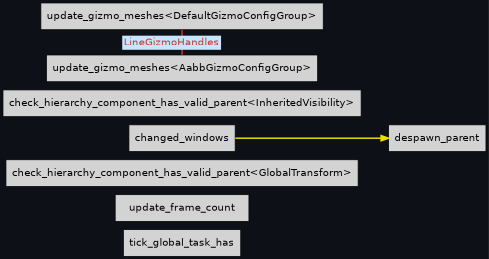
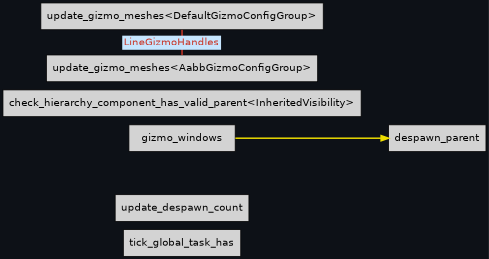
(182, 138) -> (182, 138)
(182, 173) -> none
(182, 208) -> (182, 208)
